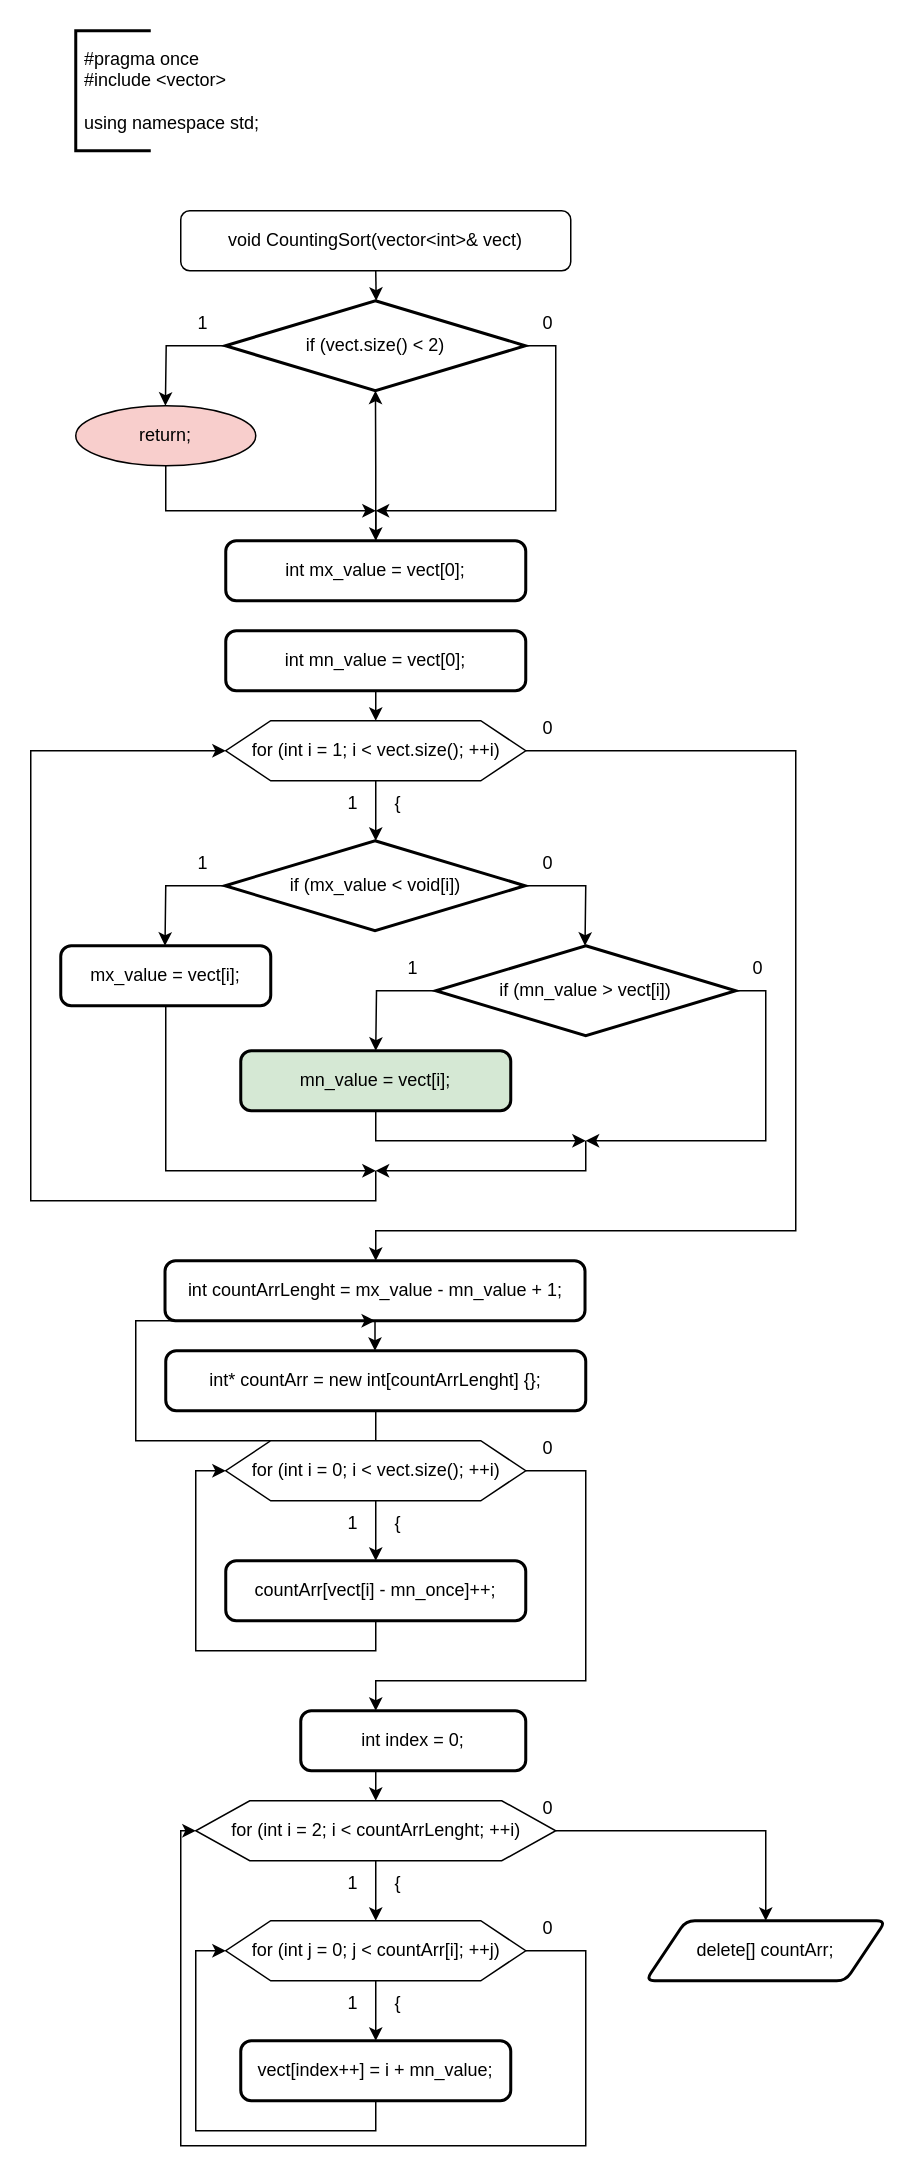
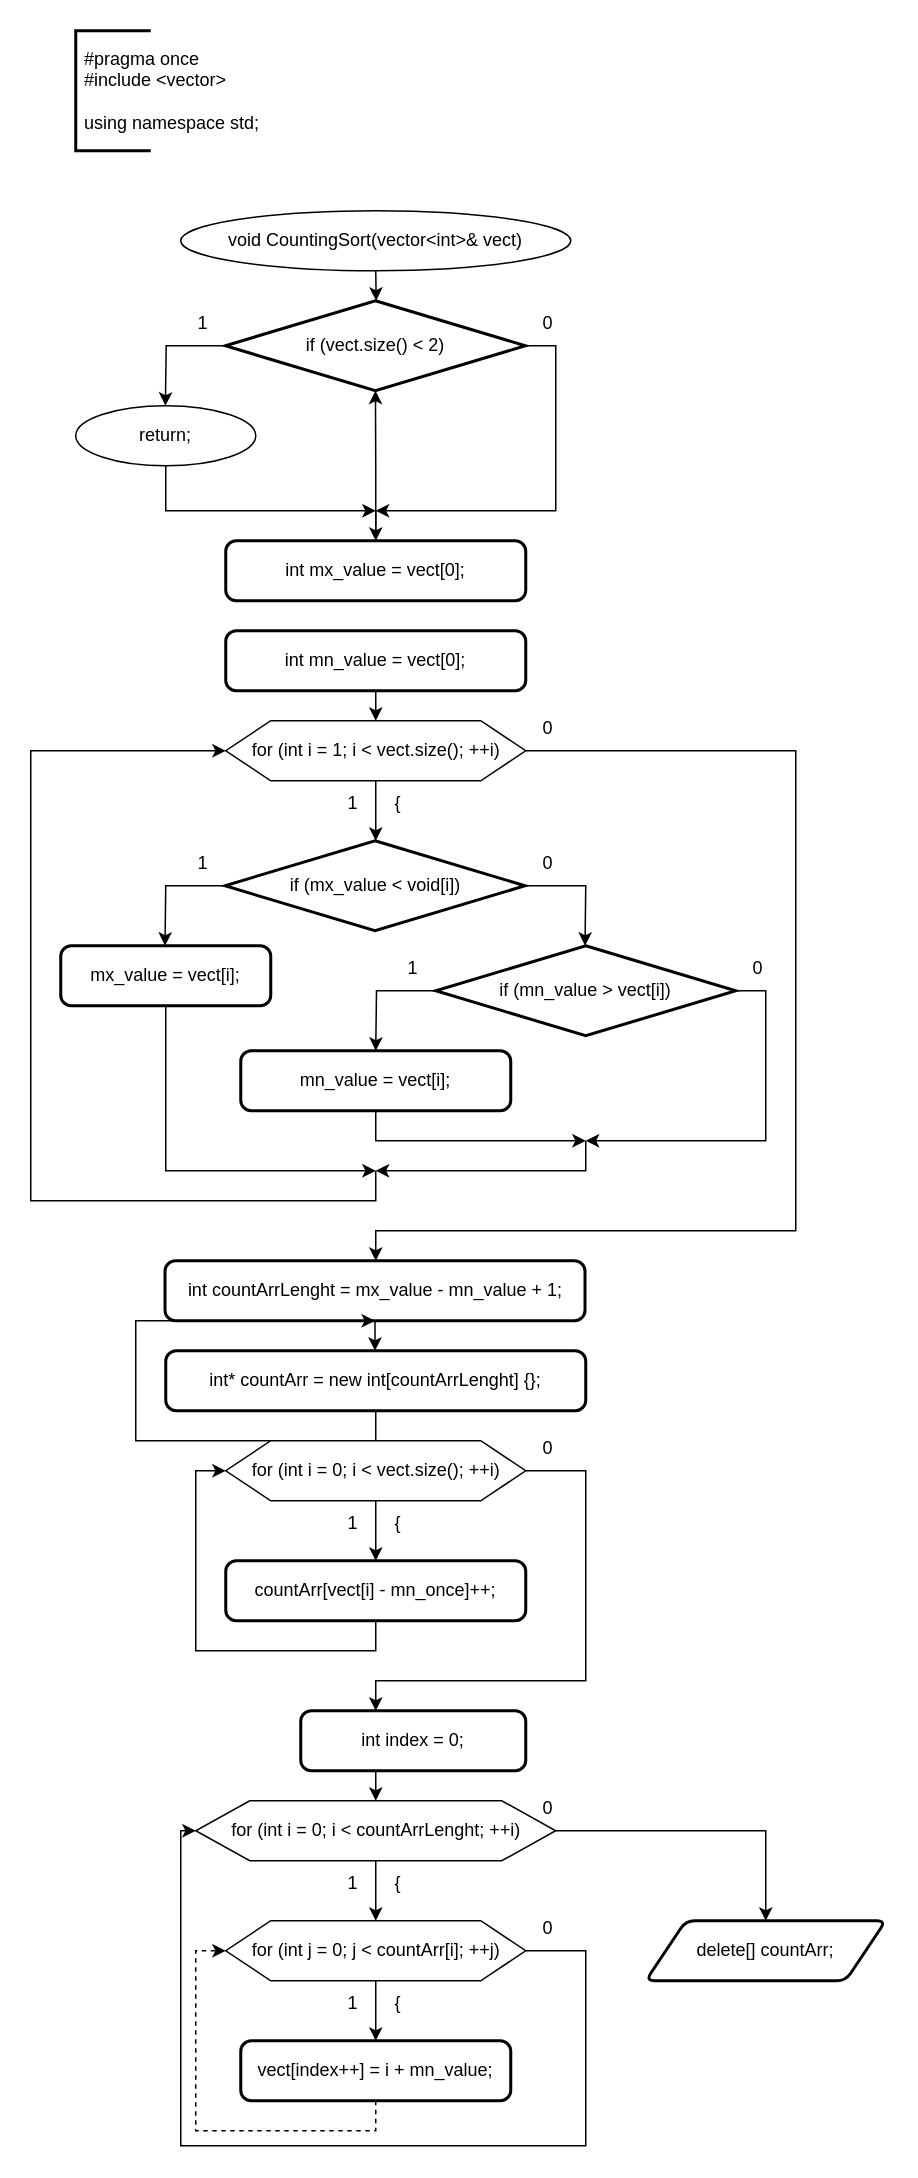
(376, 241) -> (376, 241)
(166, 436) -> (166, 436)
(376, 1081) -> (376, 1081)
(377, 1831) -> (377, 1831)
(202, 2131) -> (202, 2131)
